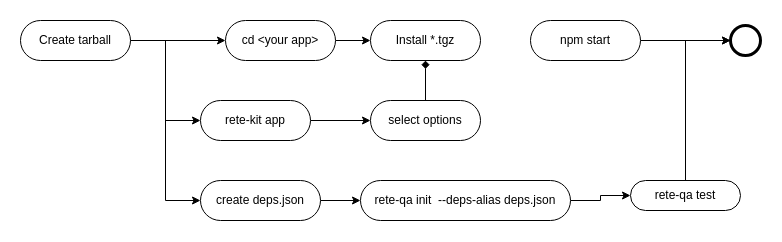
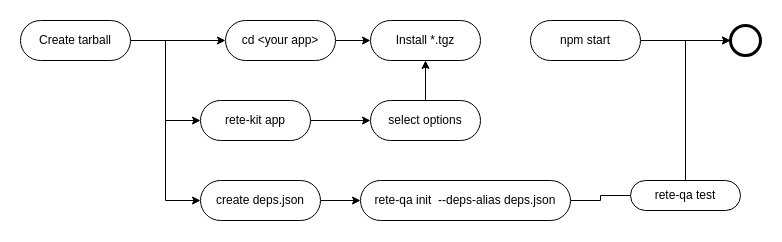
(426, 69) -> (426, 69)
(622, 196) -> (624, 196)
